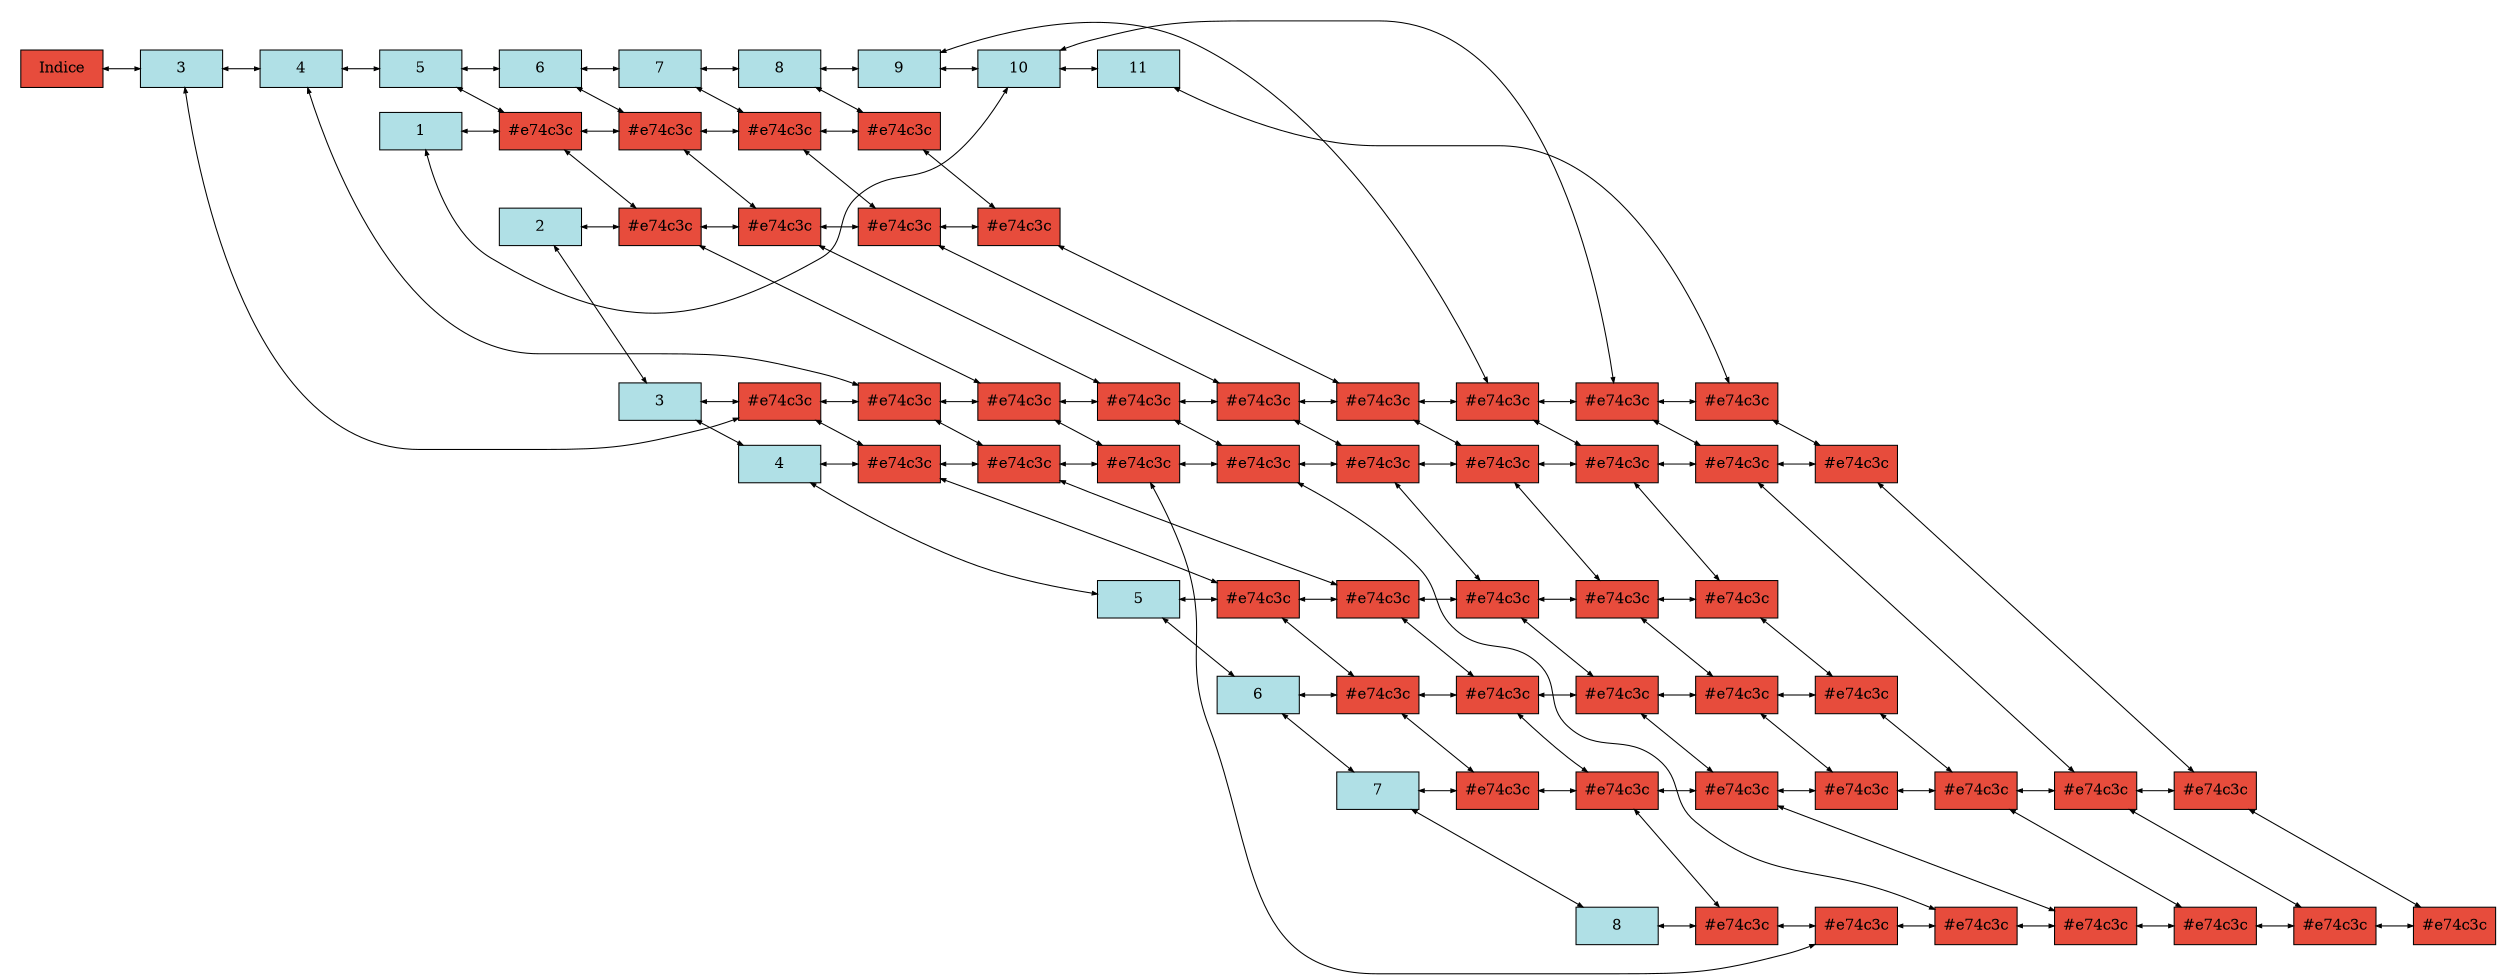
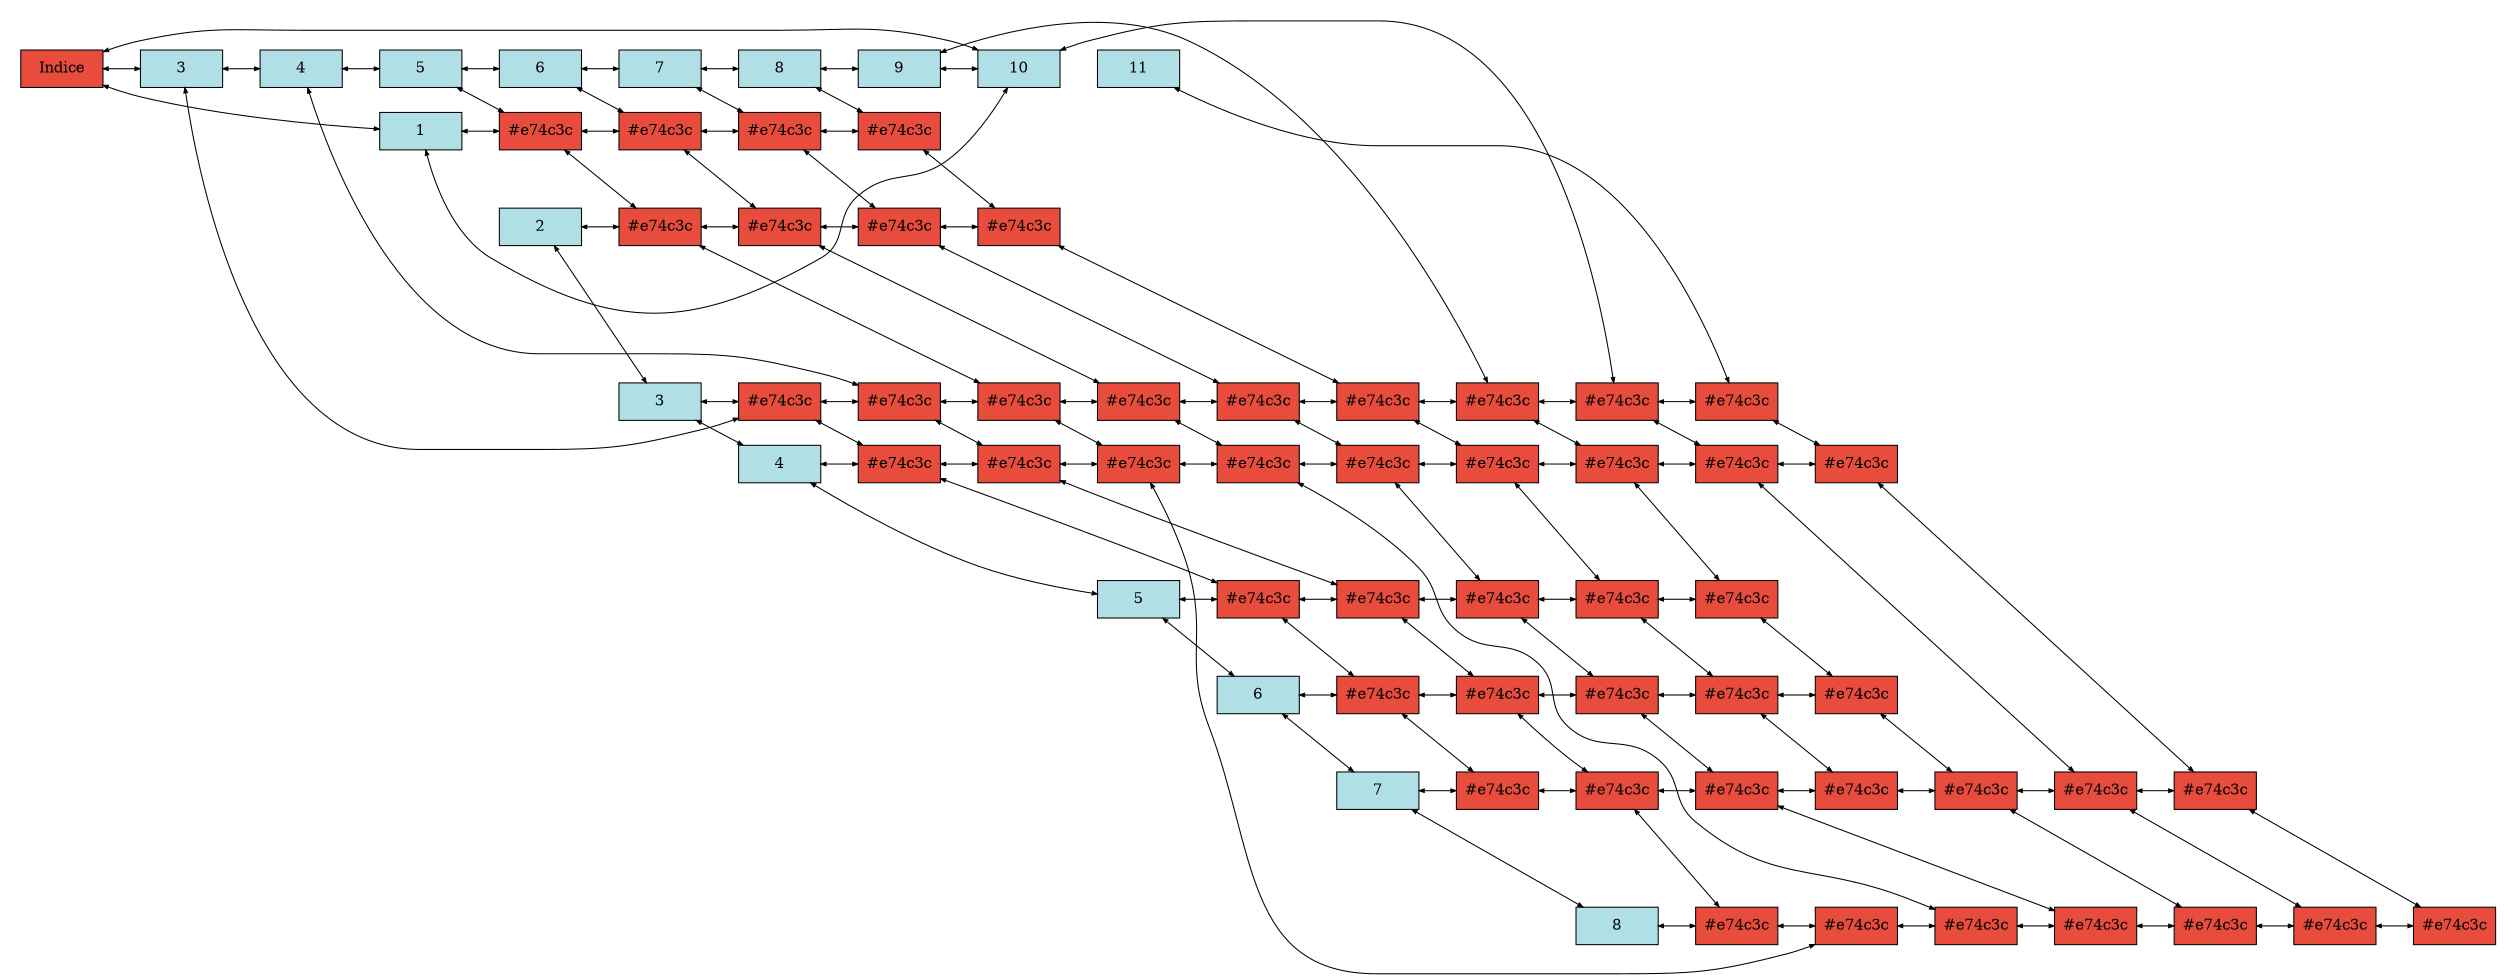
(1079, 69) -> (541, 30)
none -> (240, 115)
